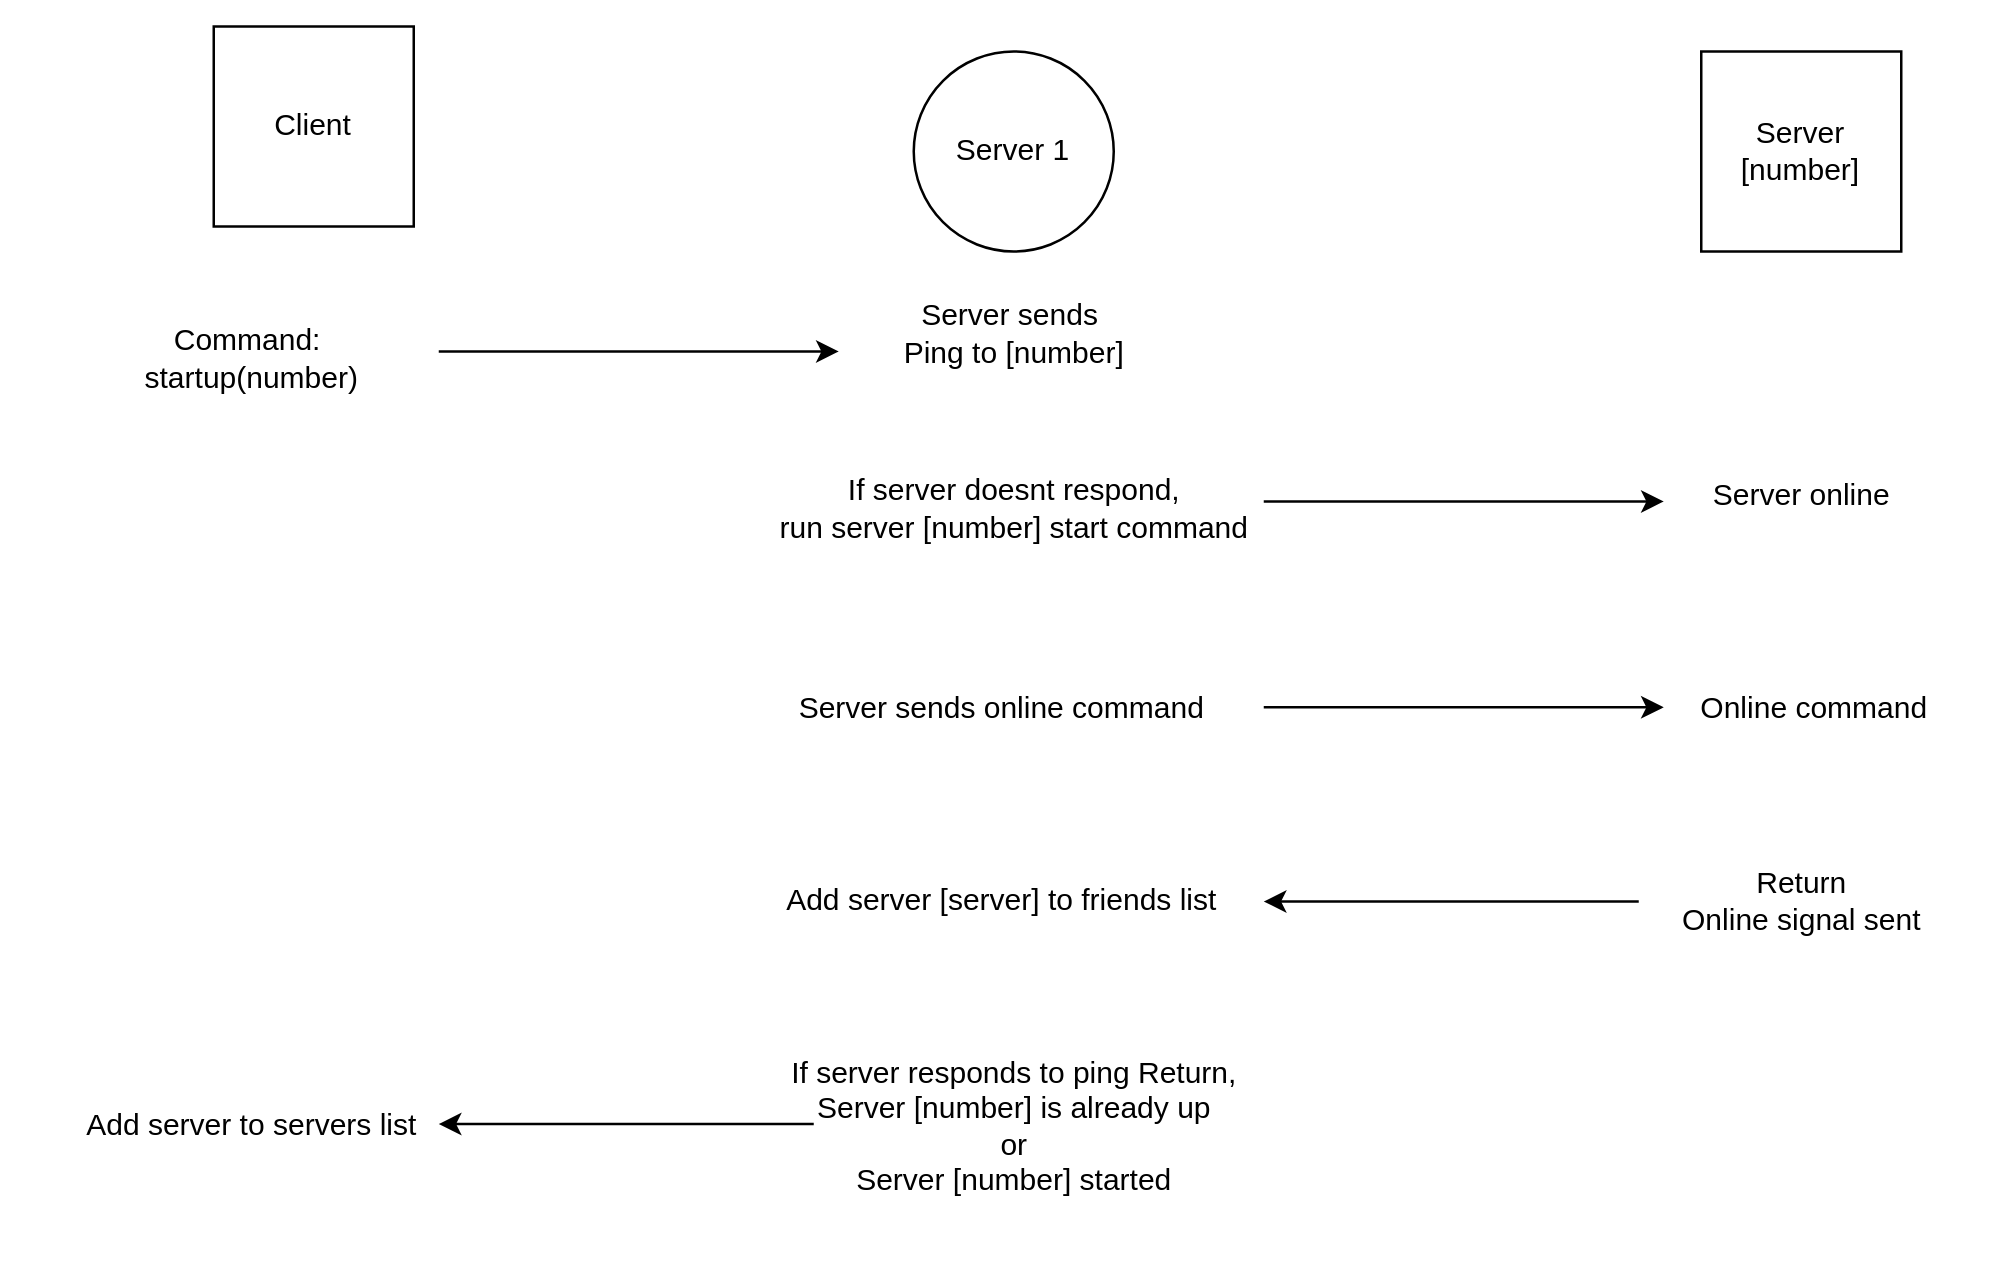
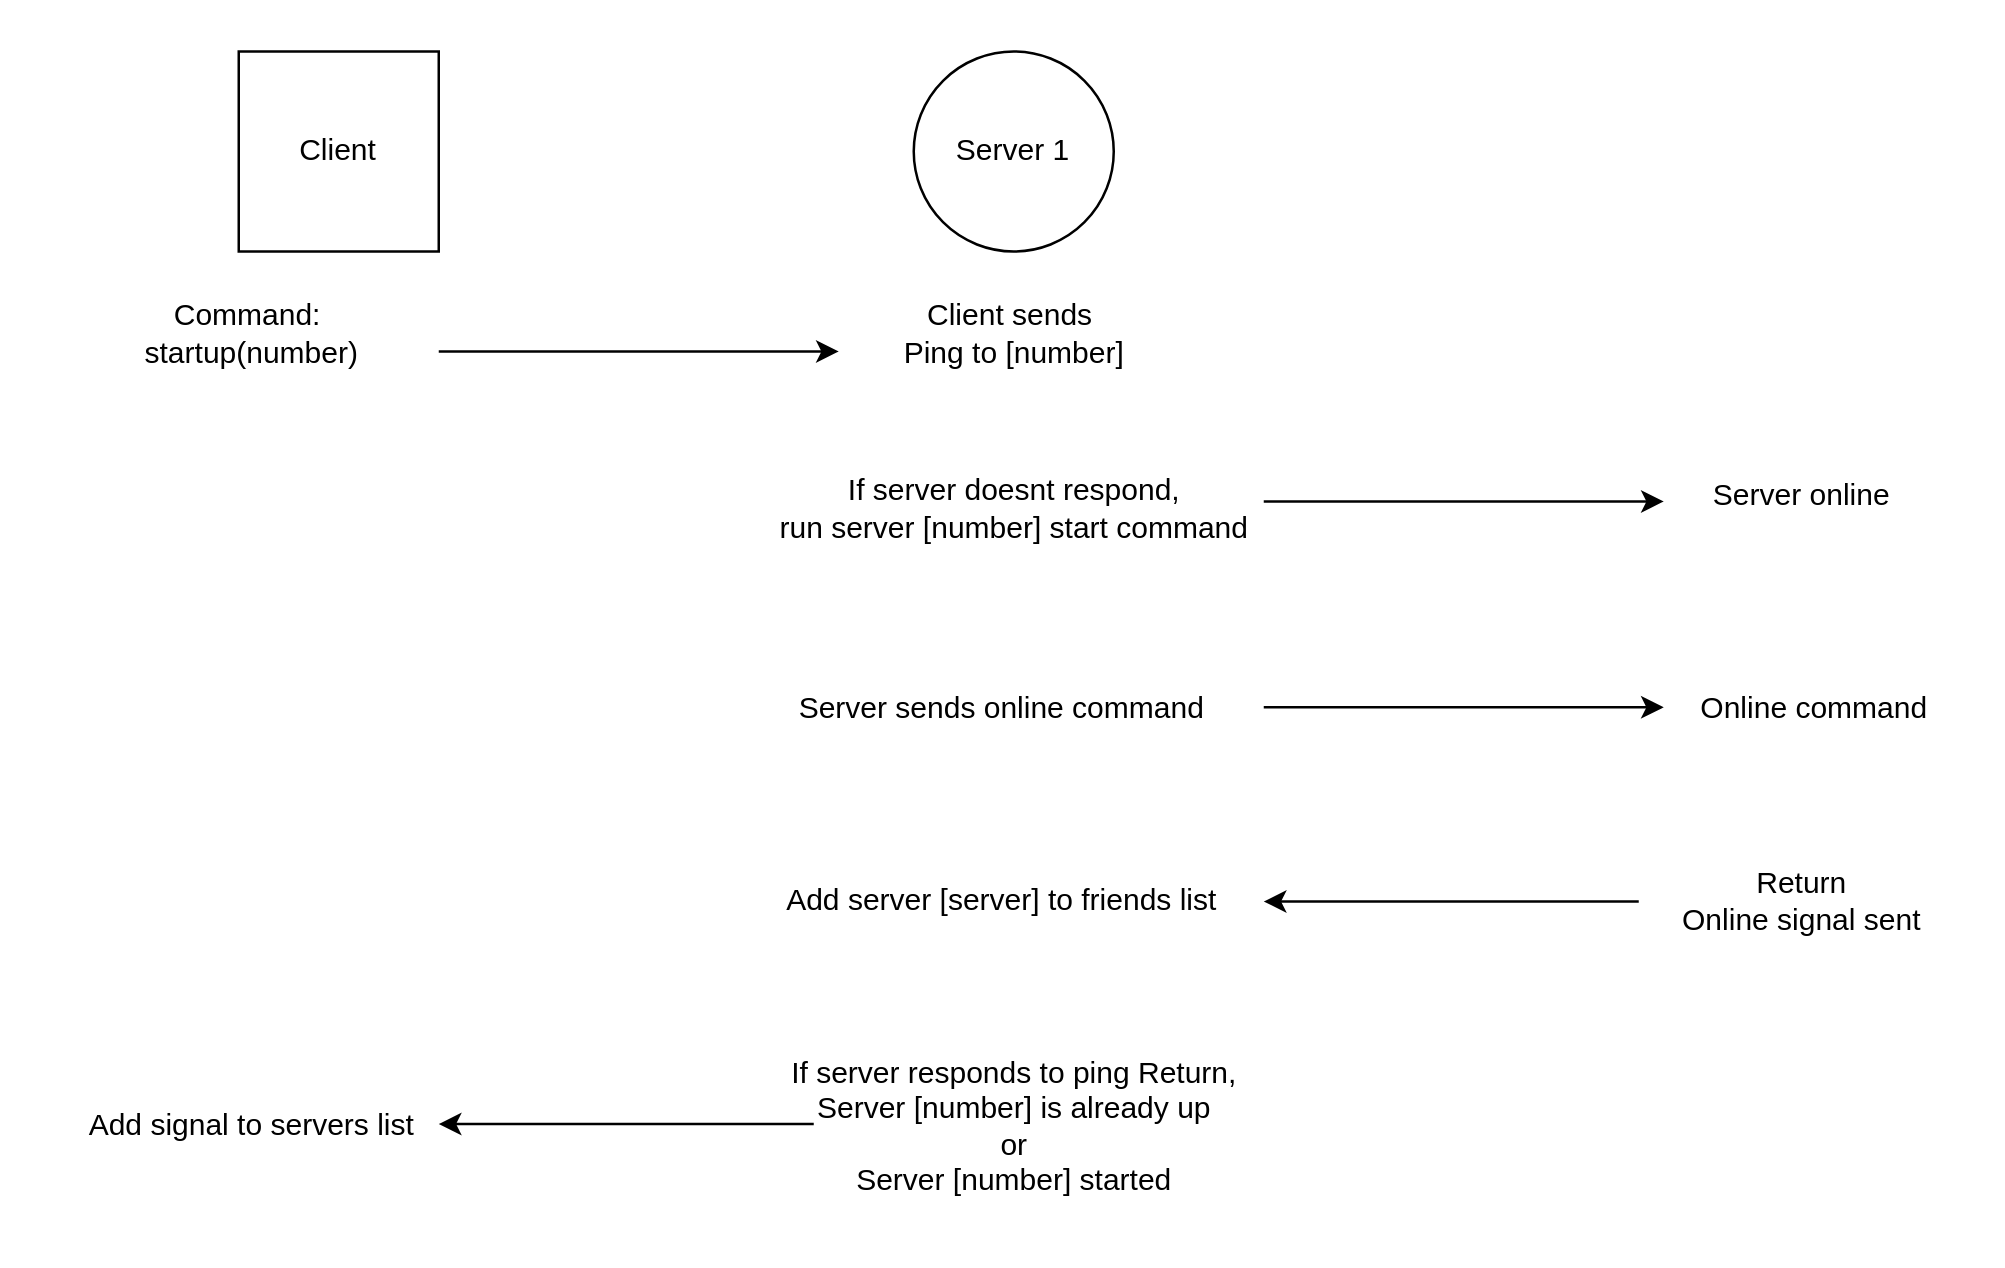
(314, 126) -> (339, 151)
(1801, 151) -> none
(1015, 334) -> (1015, 334)
(251, 359) -> (251, 334)
(253, 1126) -> (253, 1126)
